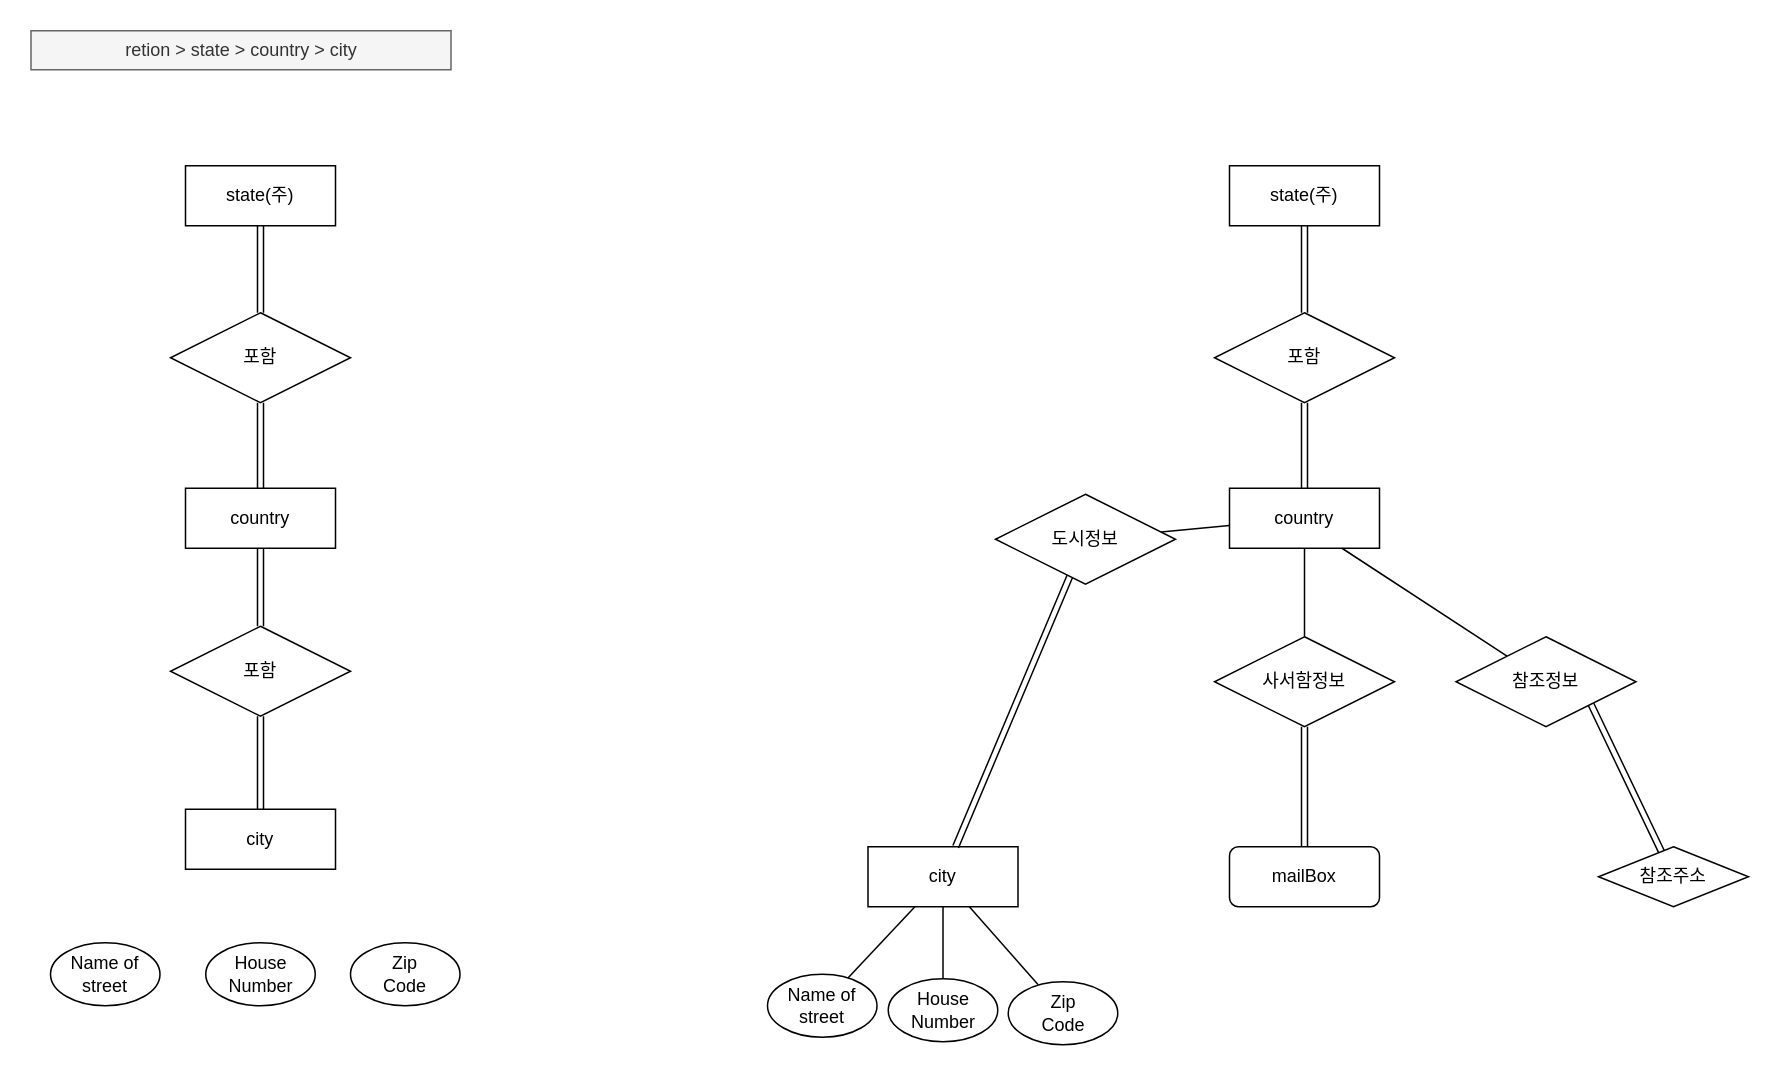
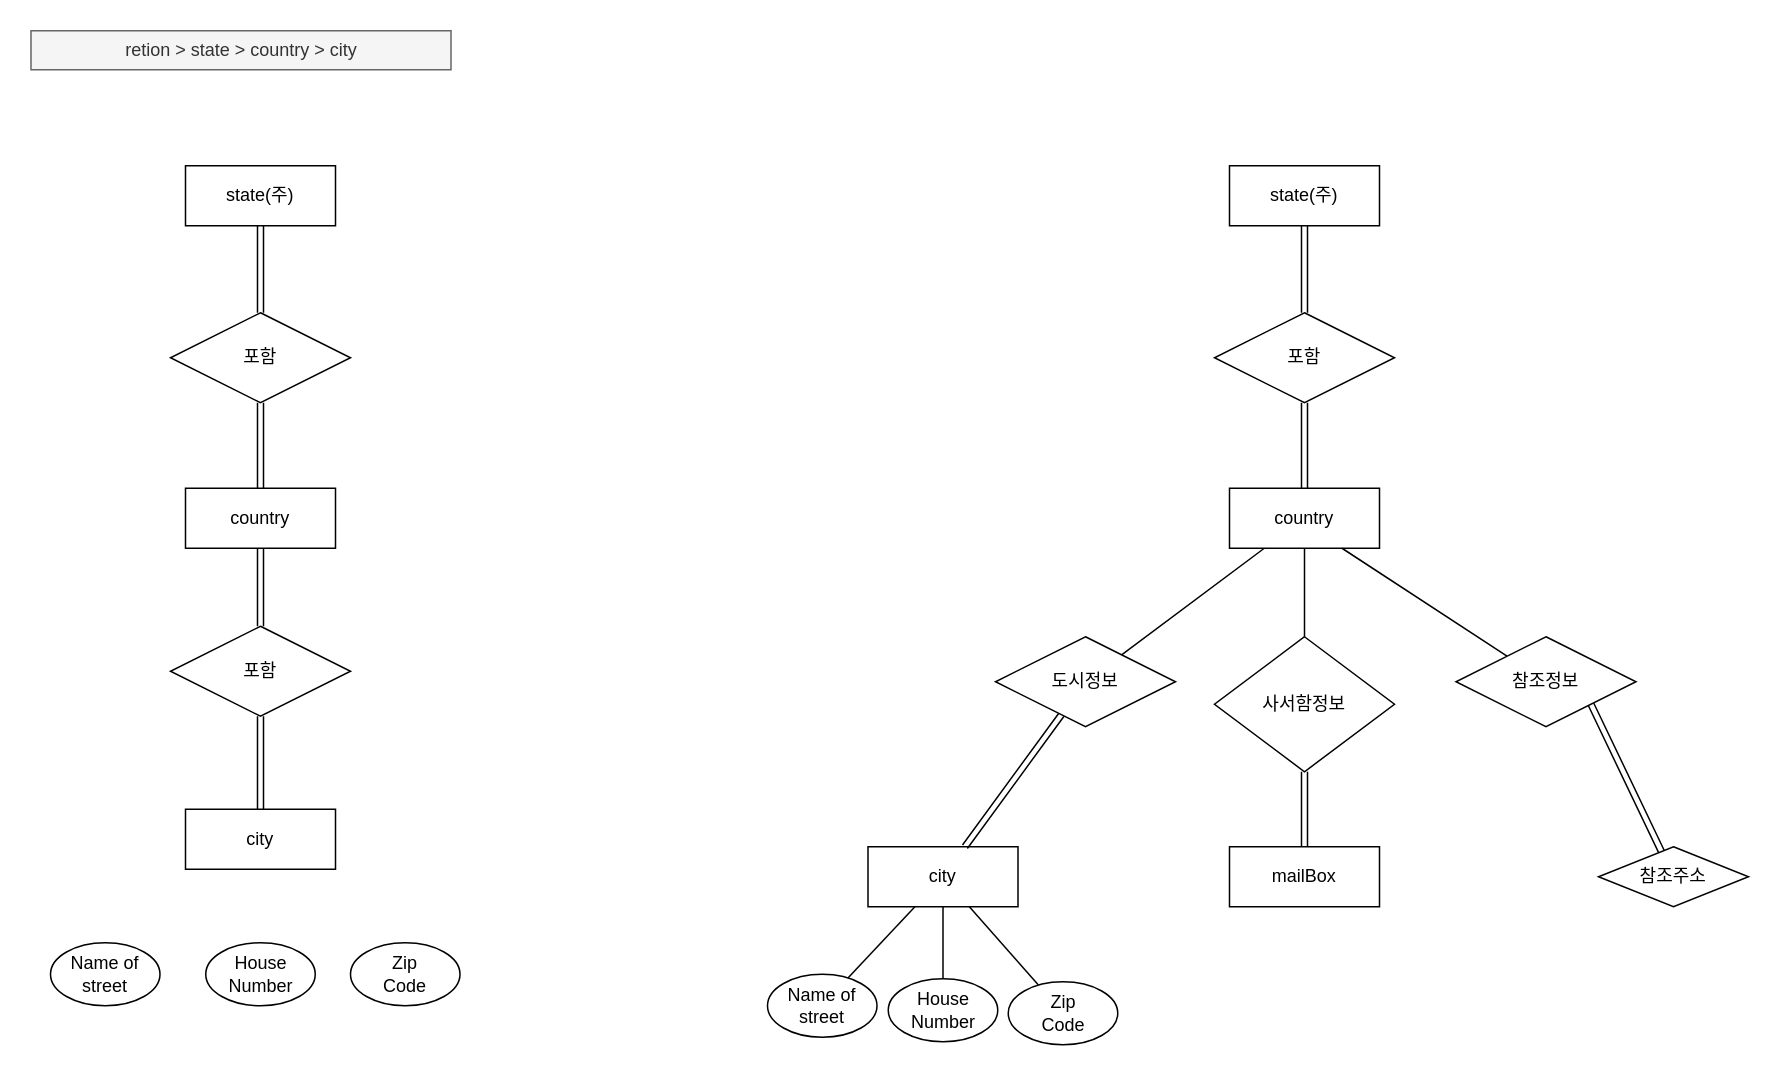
(1085, 539) -> (1085, 682)
(1304, 682) -> (1304, 704)
(1304, 877) -> (1304, 877)
